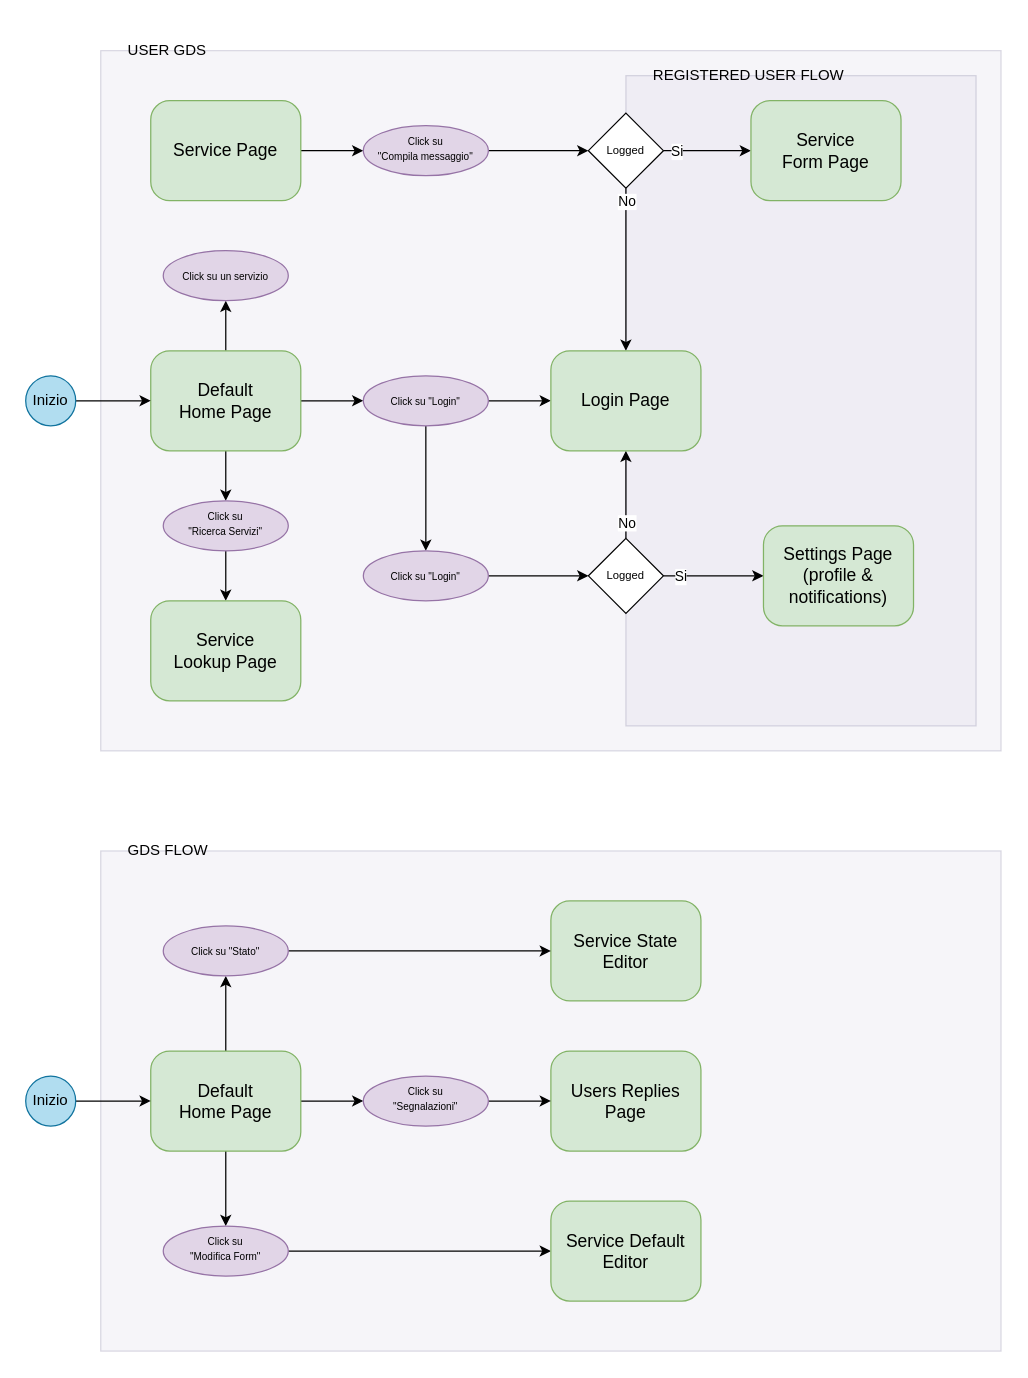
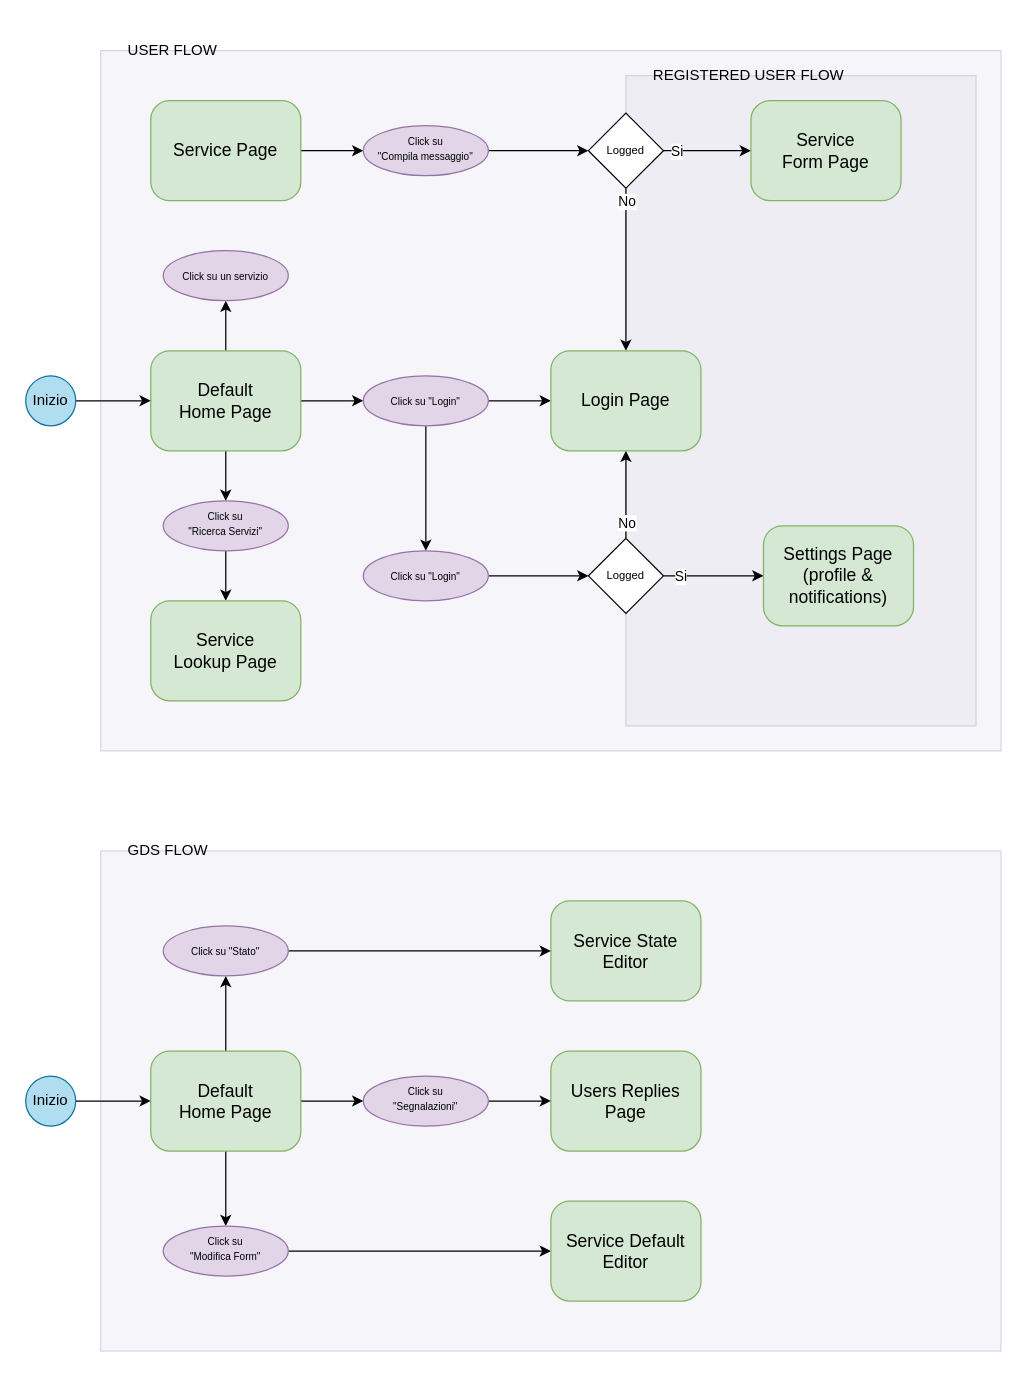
(160, 51) -> (164, 51)
